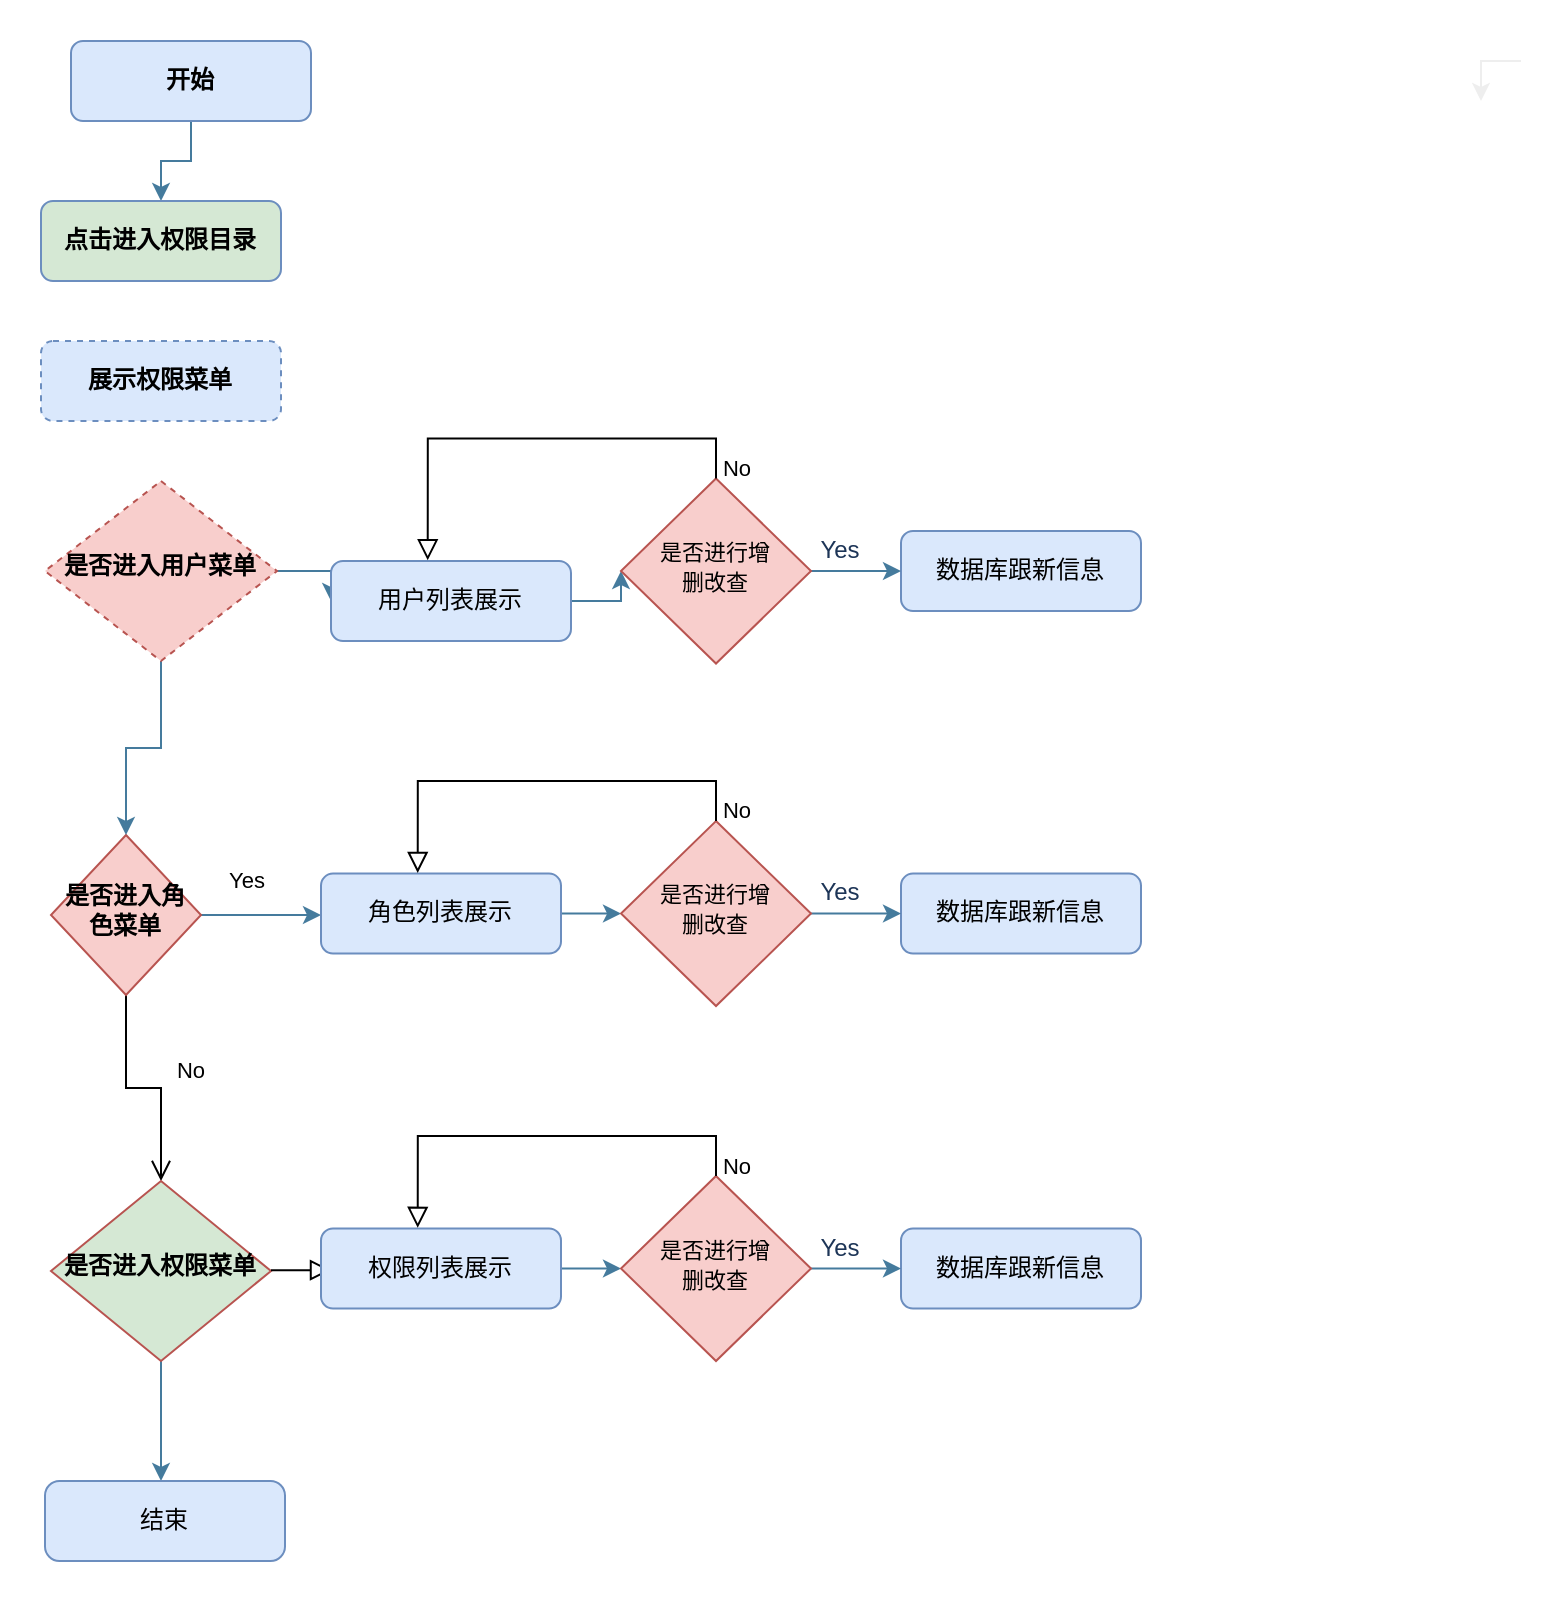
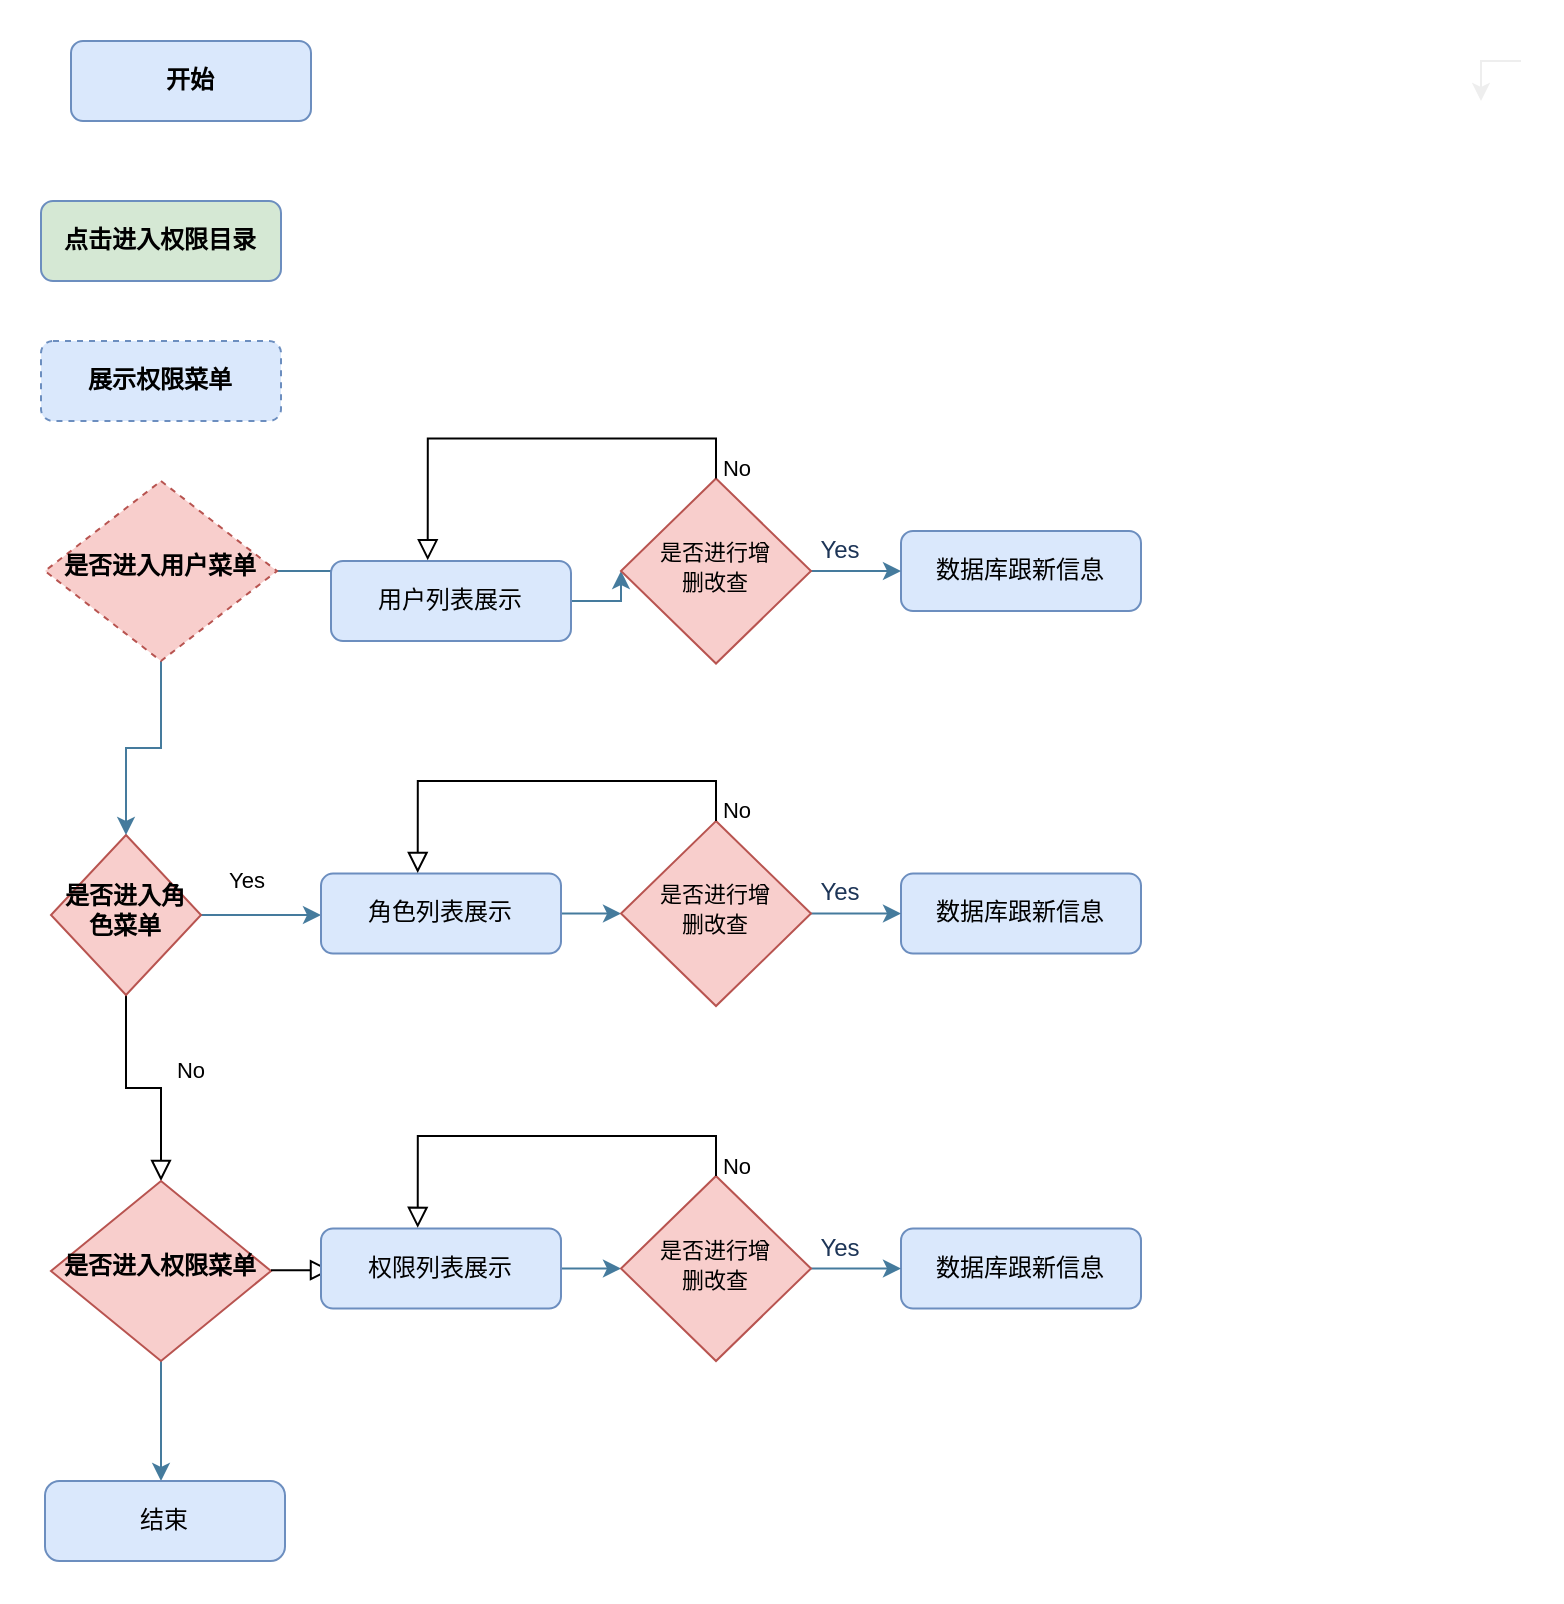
(183, 161) -> none
(331, 586) -> (331, 591)
(161, 1166) -> (161, 1159)
(161, 1271) -> (161, 1271)
